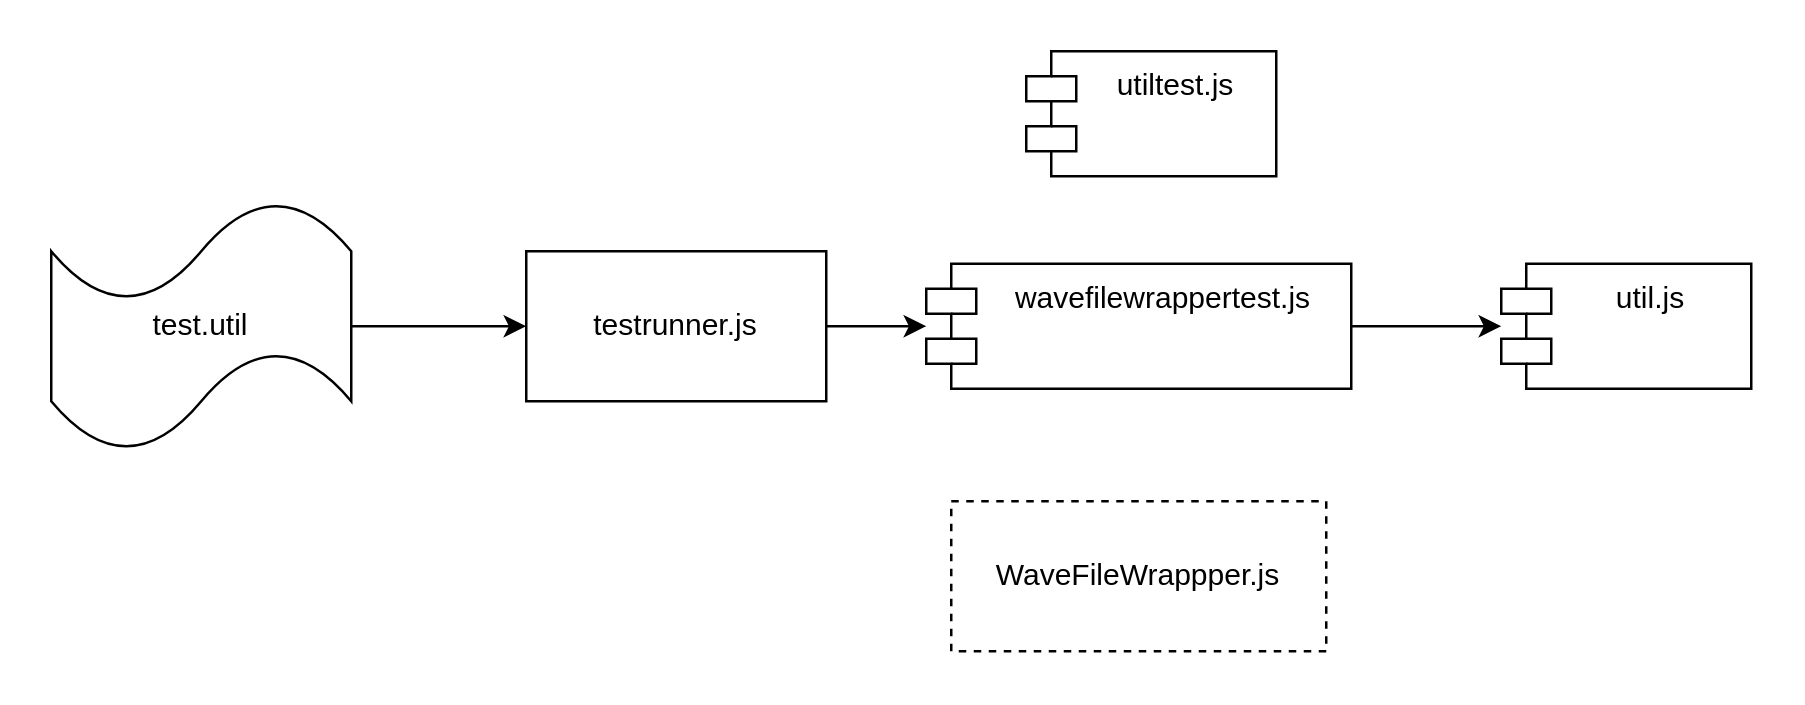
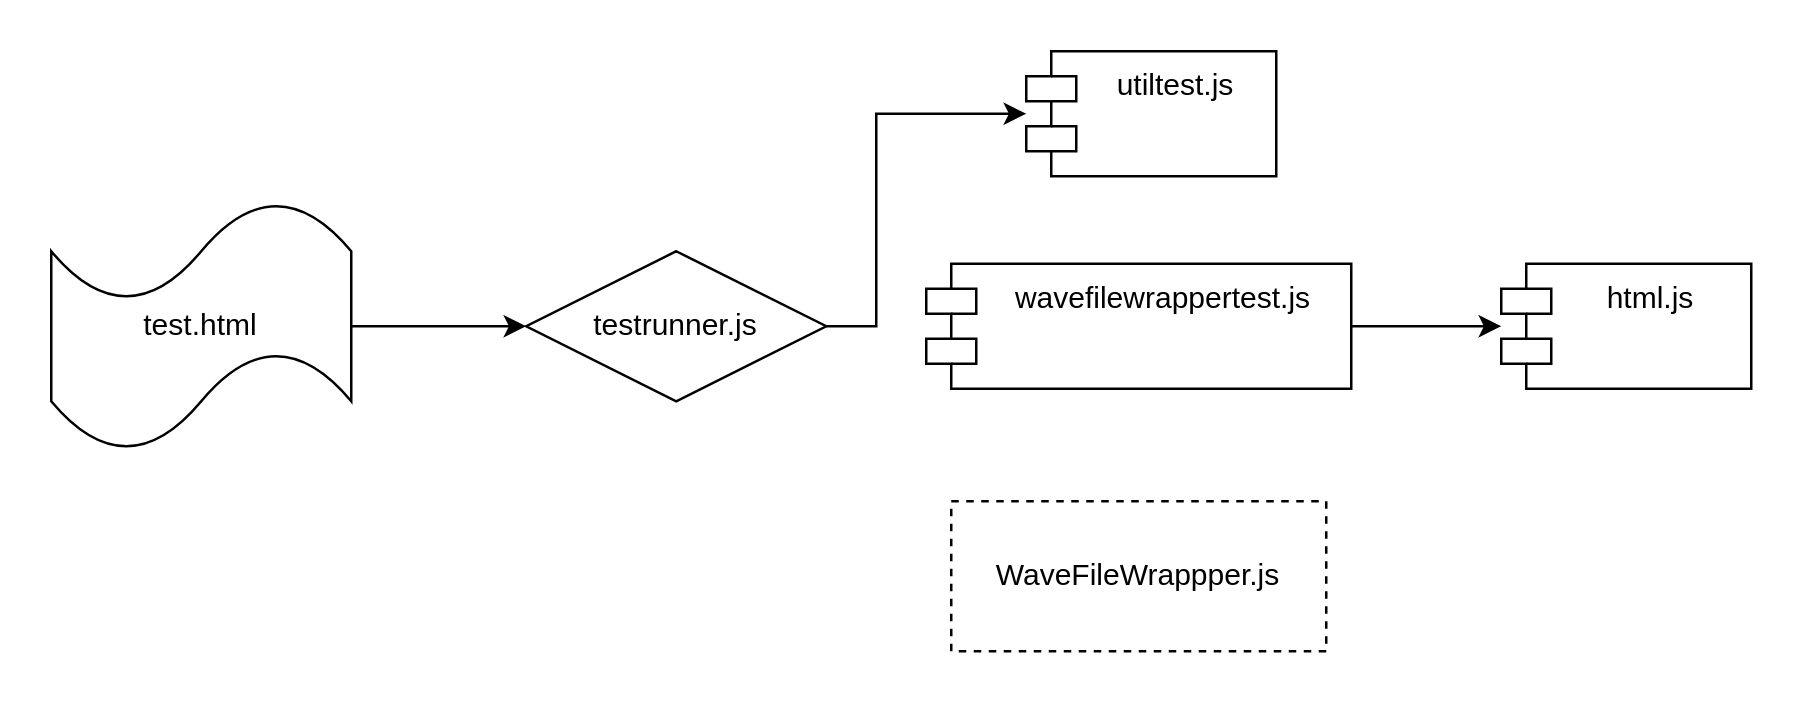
none -> (876, 151)
(1651, 299) -> (1651, 299)
(201, 326) -> (201, 326)
(676, 326) -> (676, 326)
(895, 326) -> none
